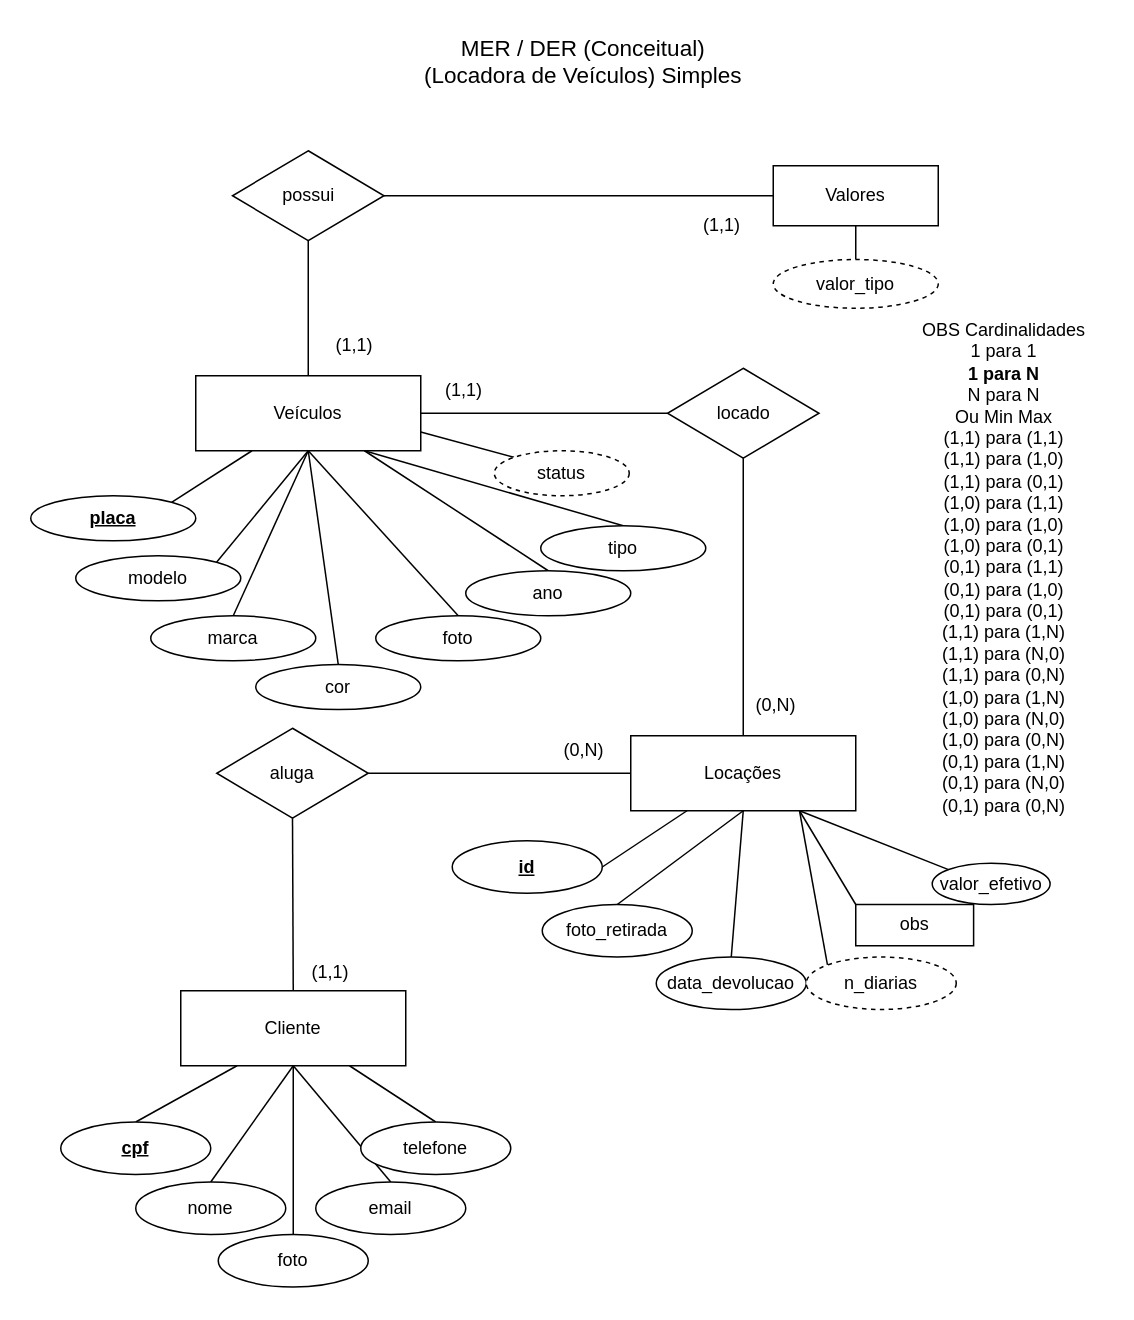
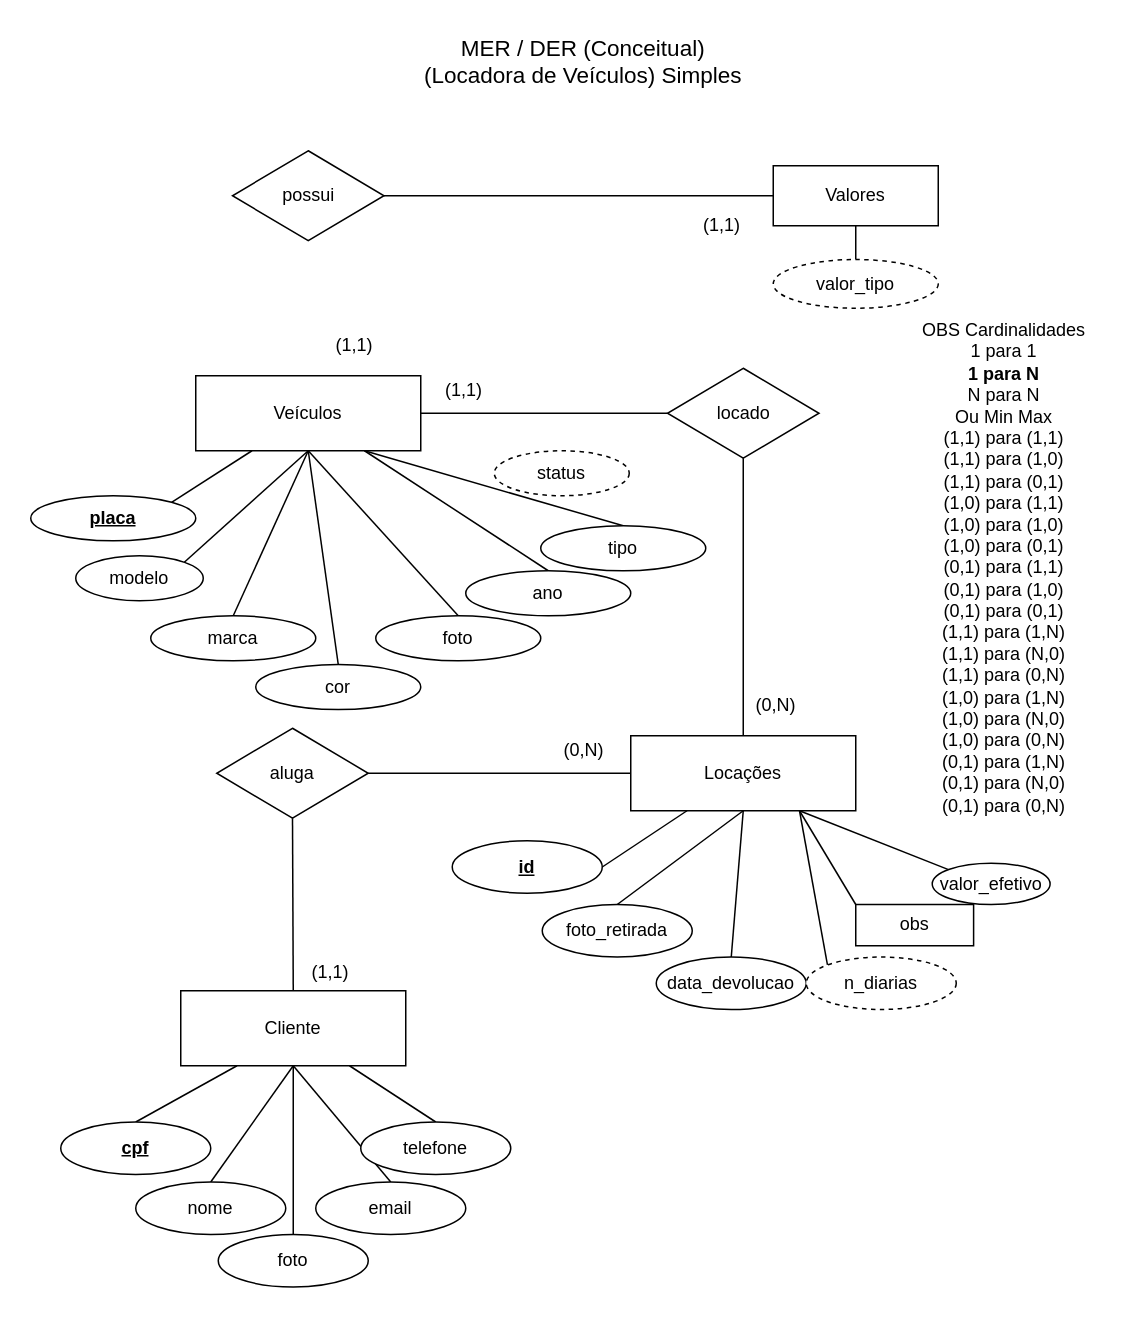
(308, 309) -> none
(467, 445) -> none
(158, 578) -> (140, 578)
